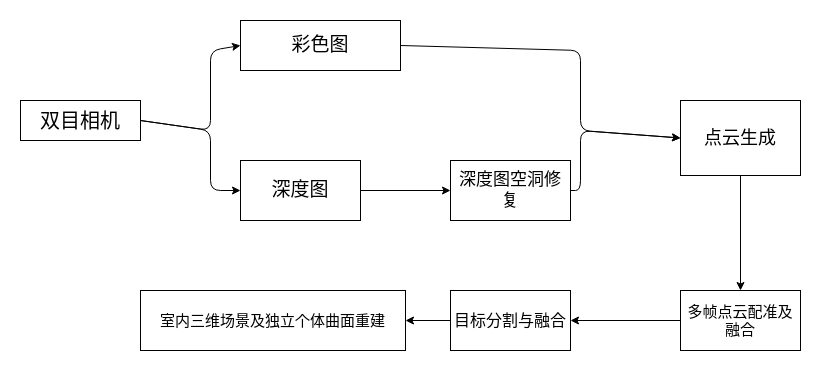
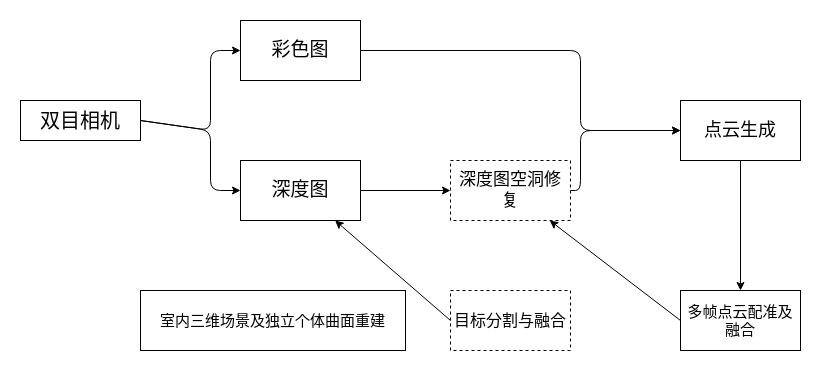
(321, 46) -> (301, 51)
(741, 138) -> (741, 131)
(511, 191) -> (511, 191)
(431, 321) -> (395, 273)
(511, 321) -> (511, 321)
(629, 321) -> (618, 272)
